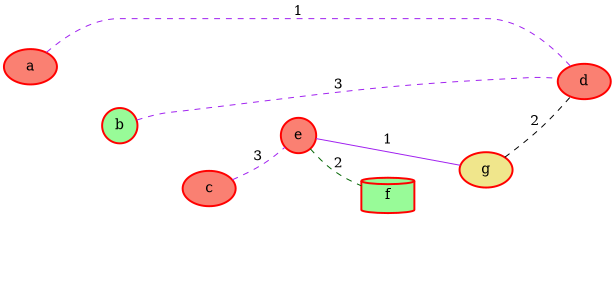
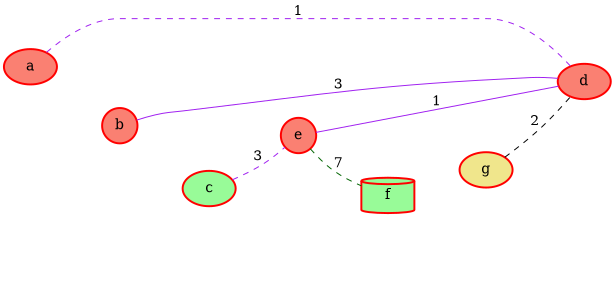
(347, 91) -> (347, 91)
(120, 126) -> (120, 126)
(388, 152) -> (437, 109)
(339, 163) -> (339, 163)
(209, 189) -> (209, 189)
